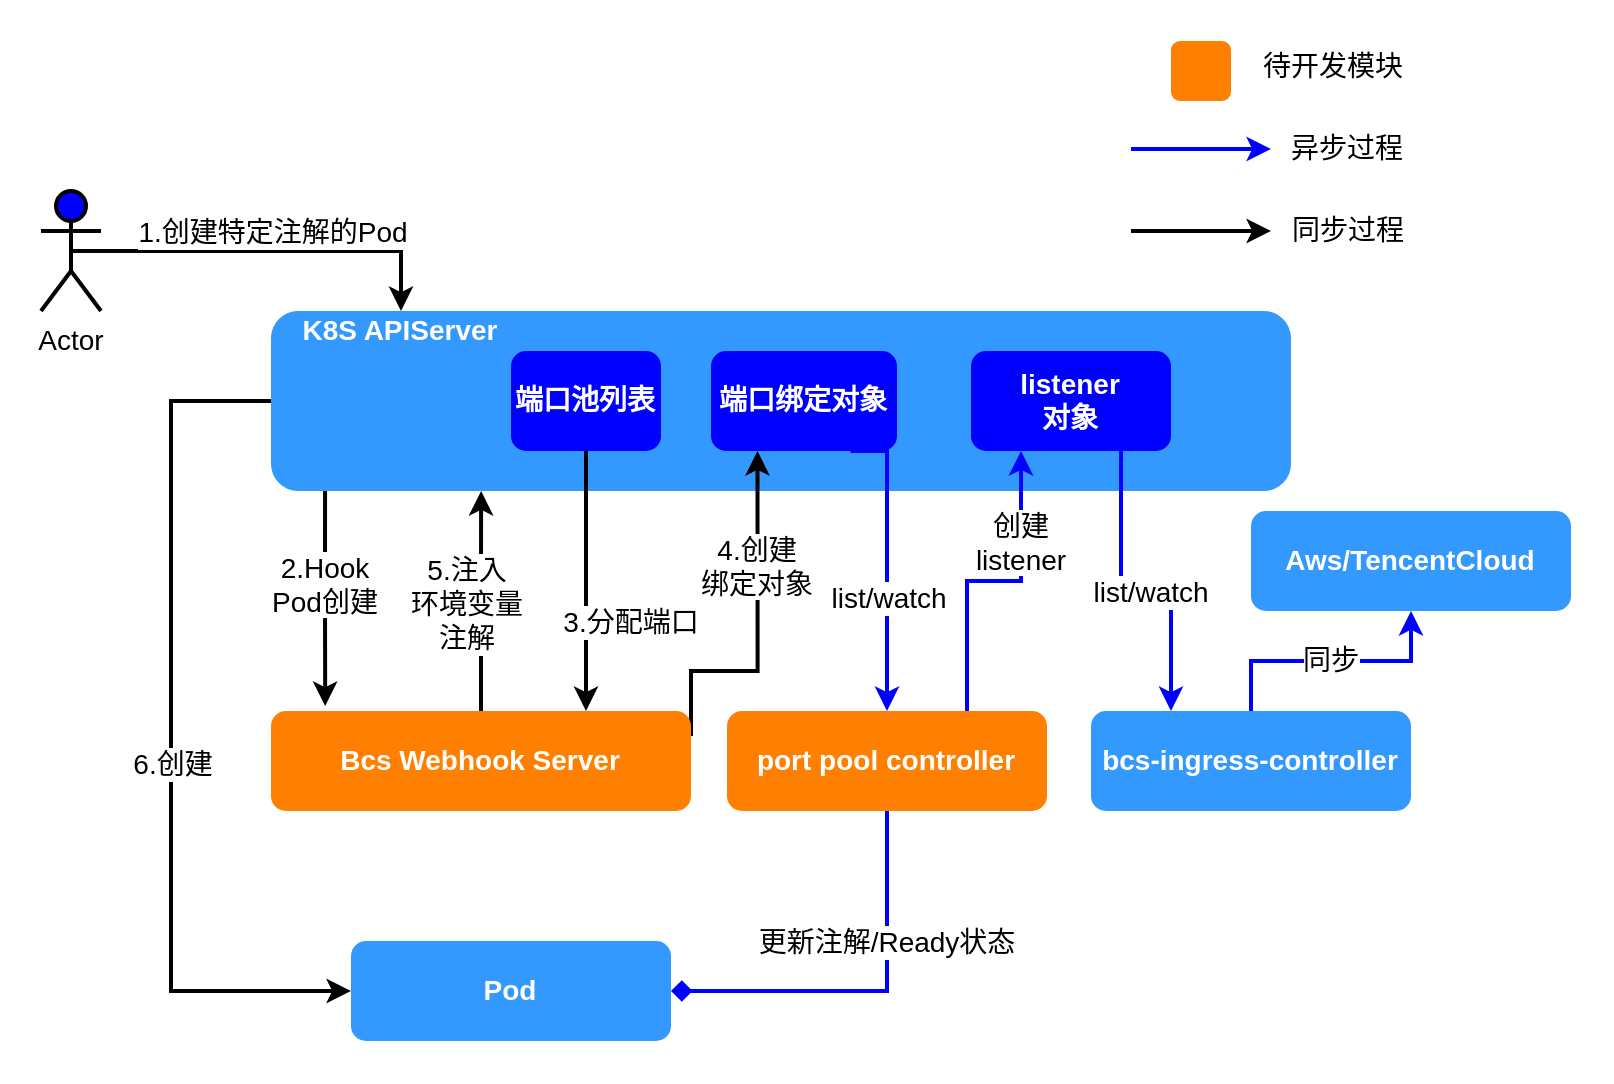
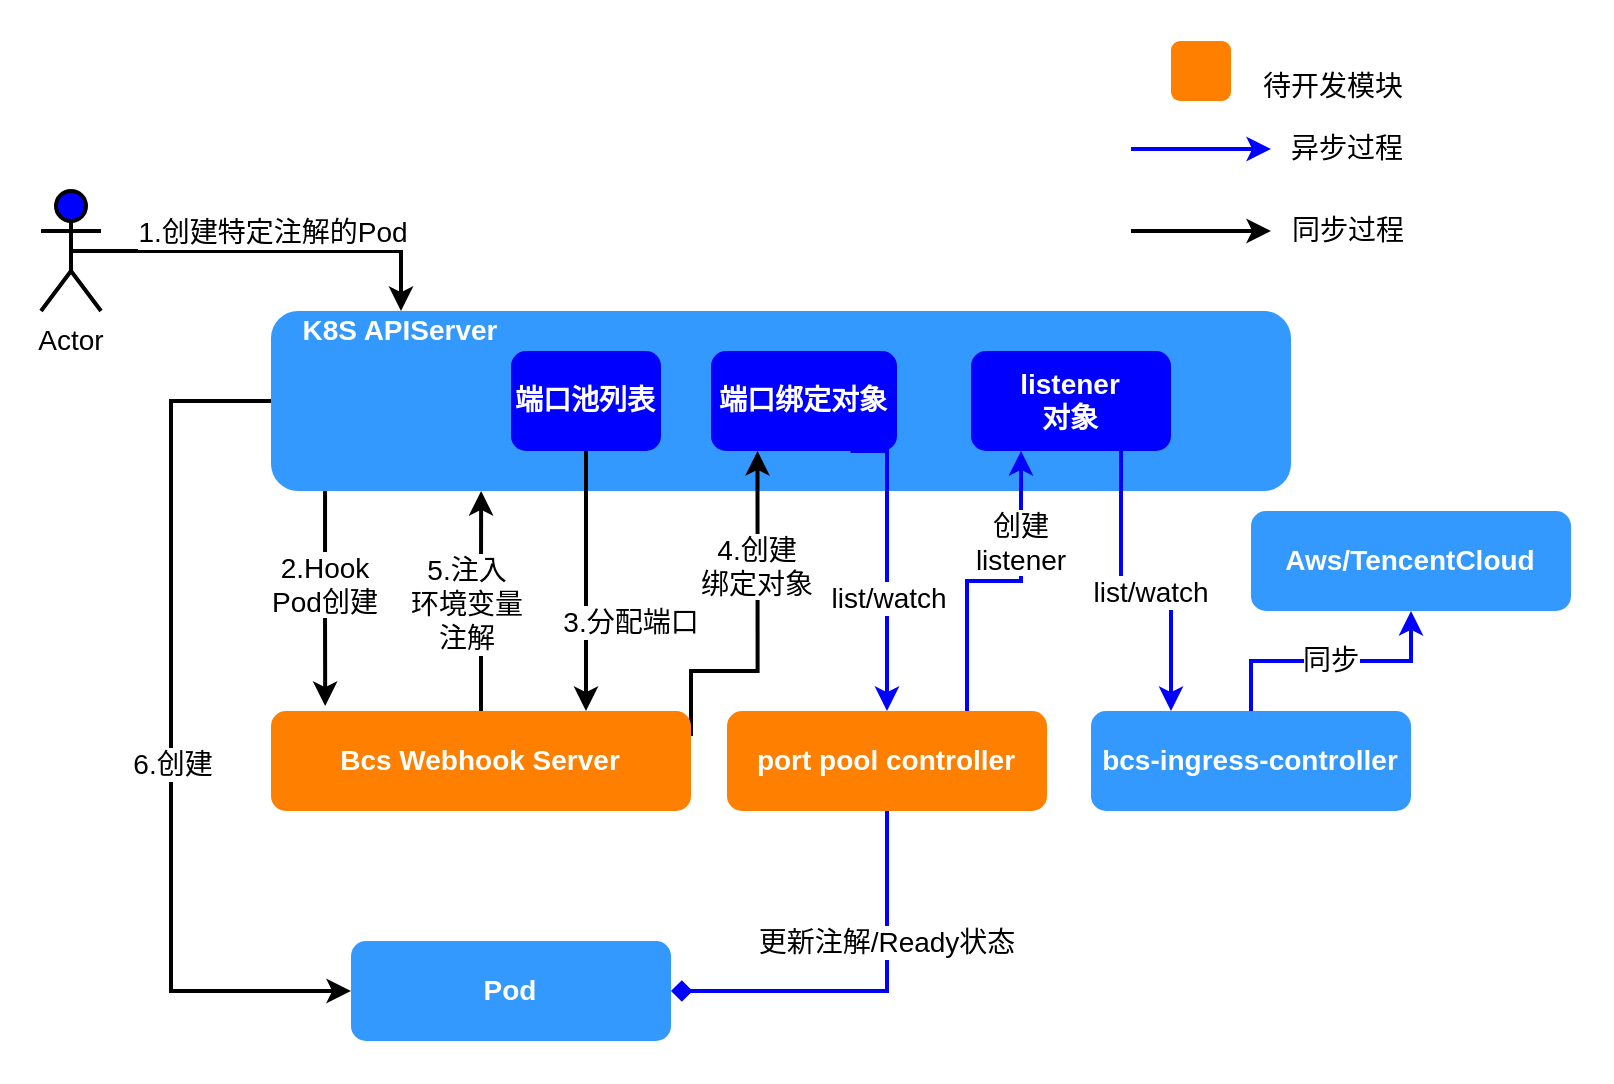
(1334, 67) -> (1334, 87)
